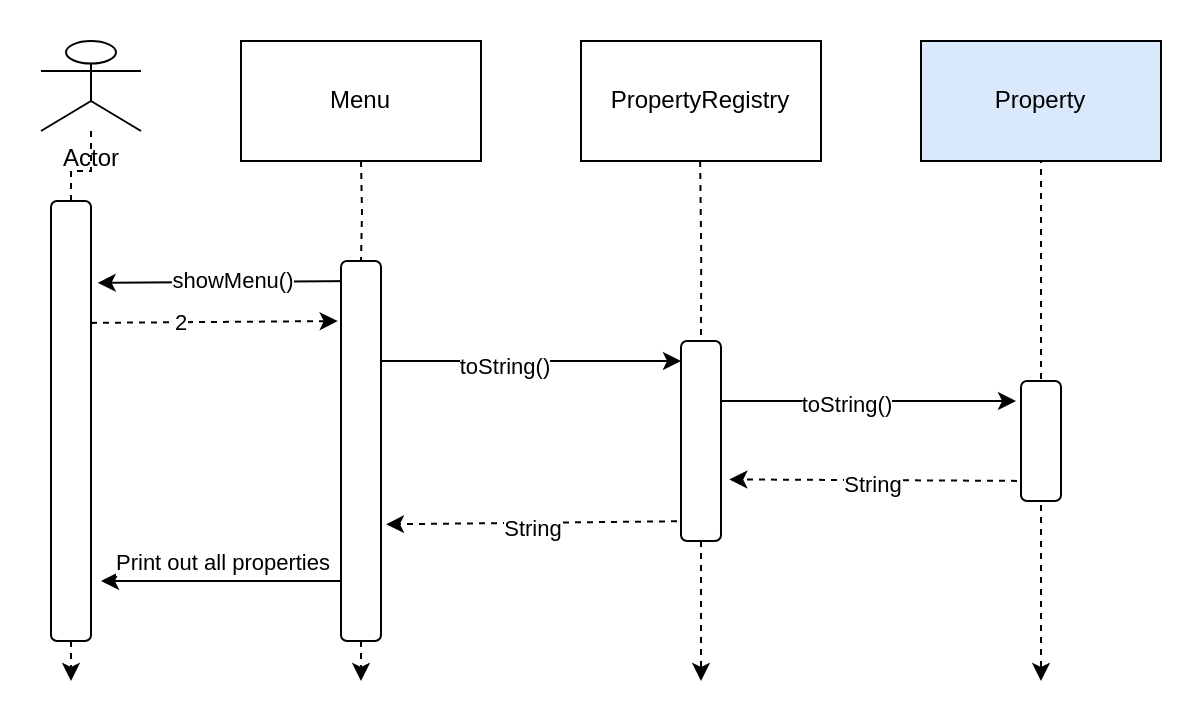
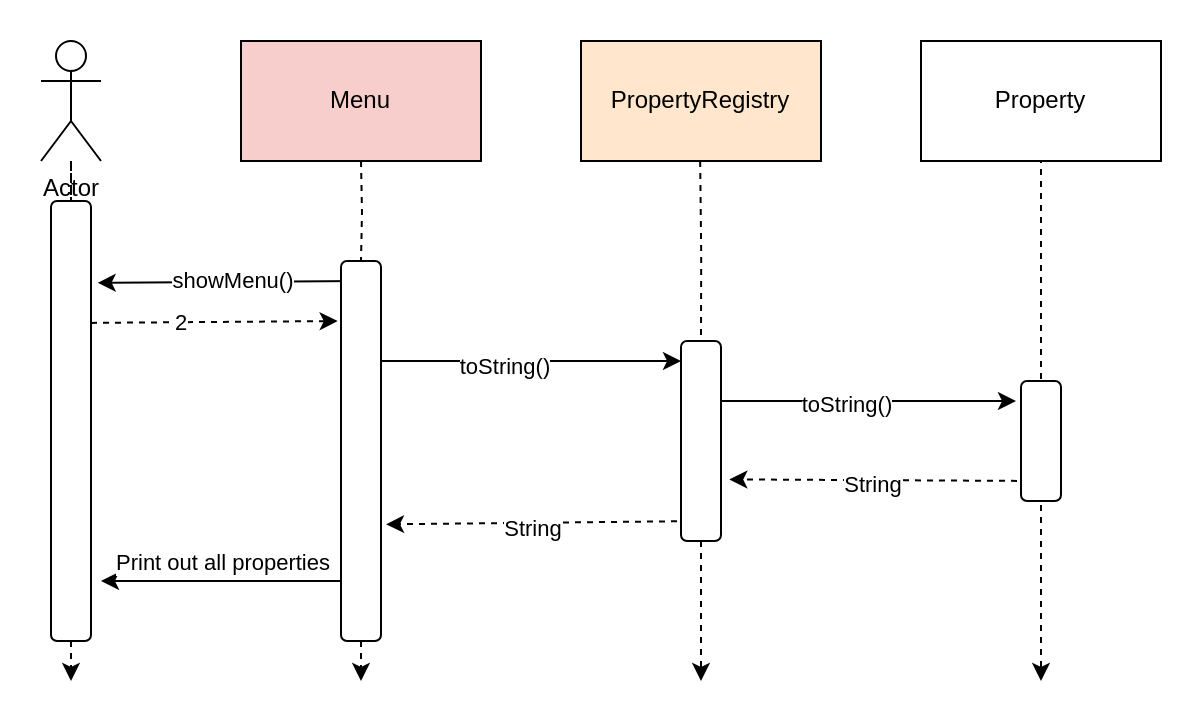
(91, 86) -> (71, 101)
(361, 101) -> (361, 101)
(701, 101) -> (701, 101)
(1041, 101) -> (1041, 101)
